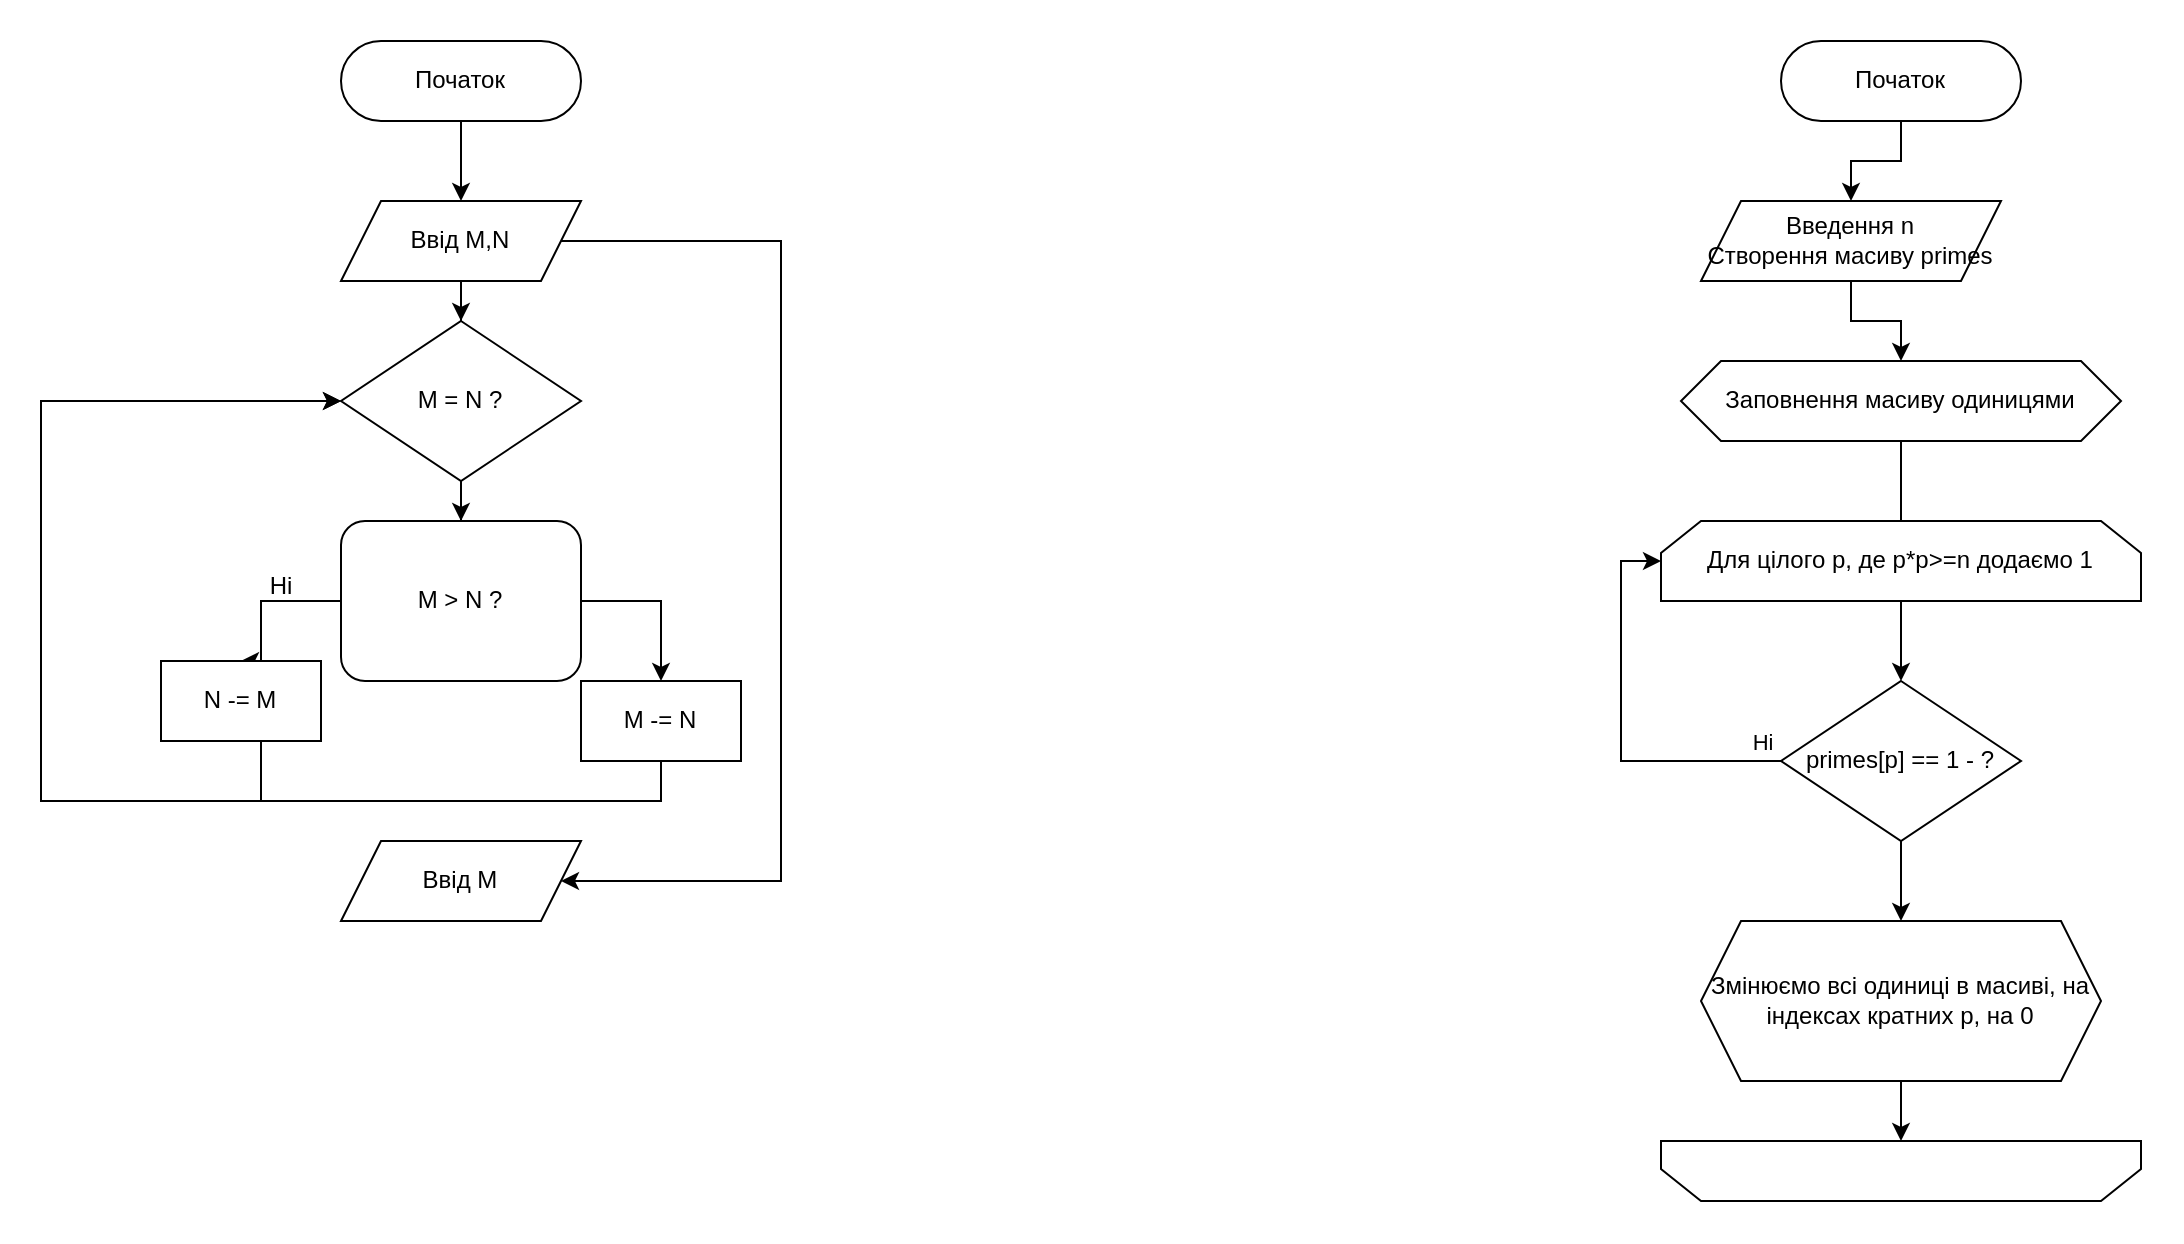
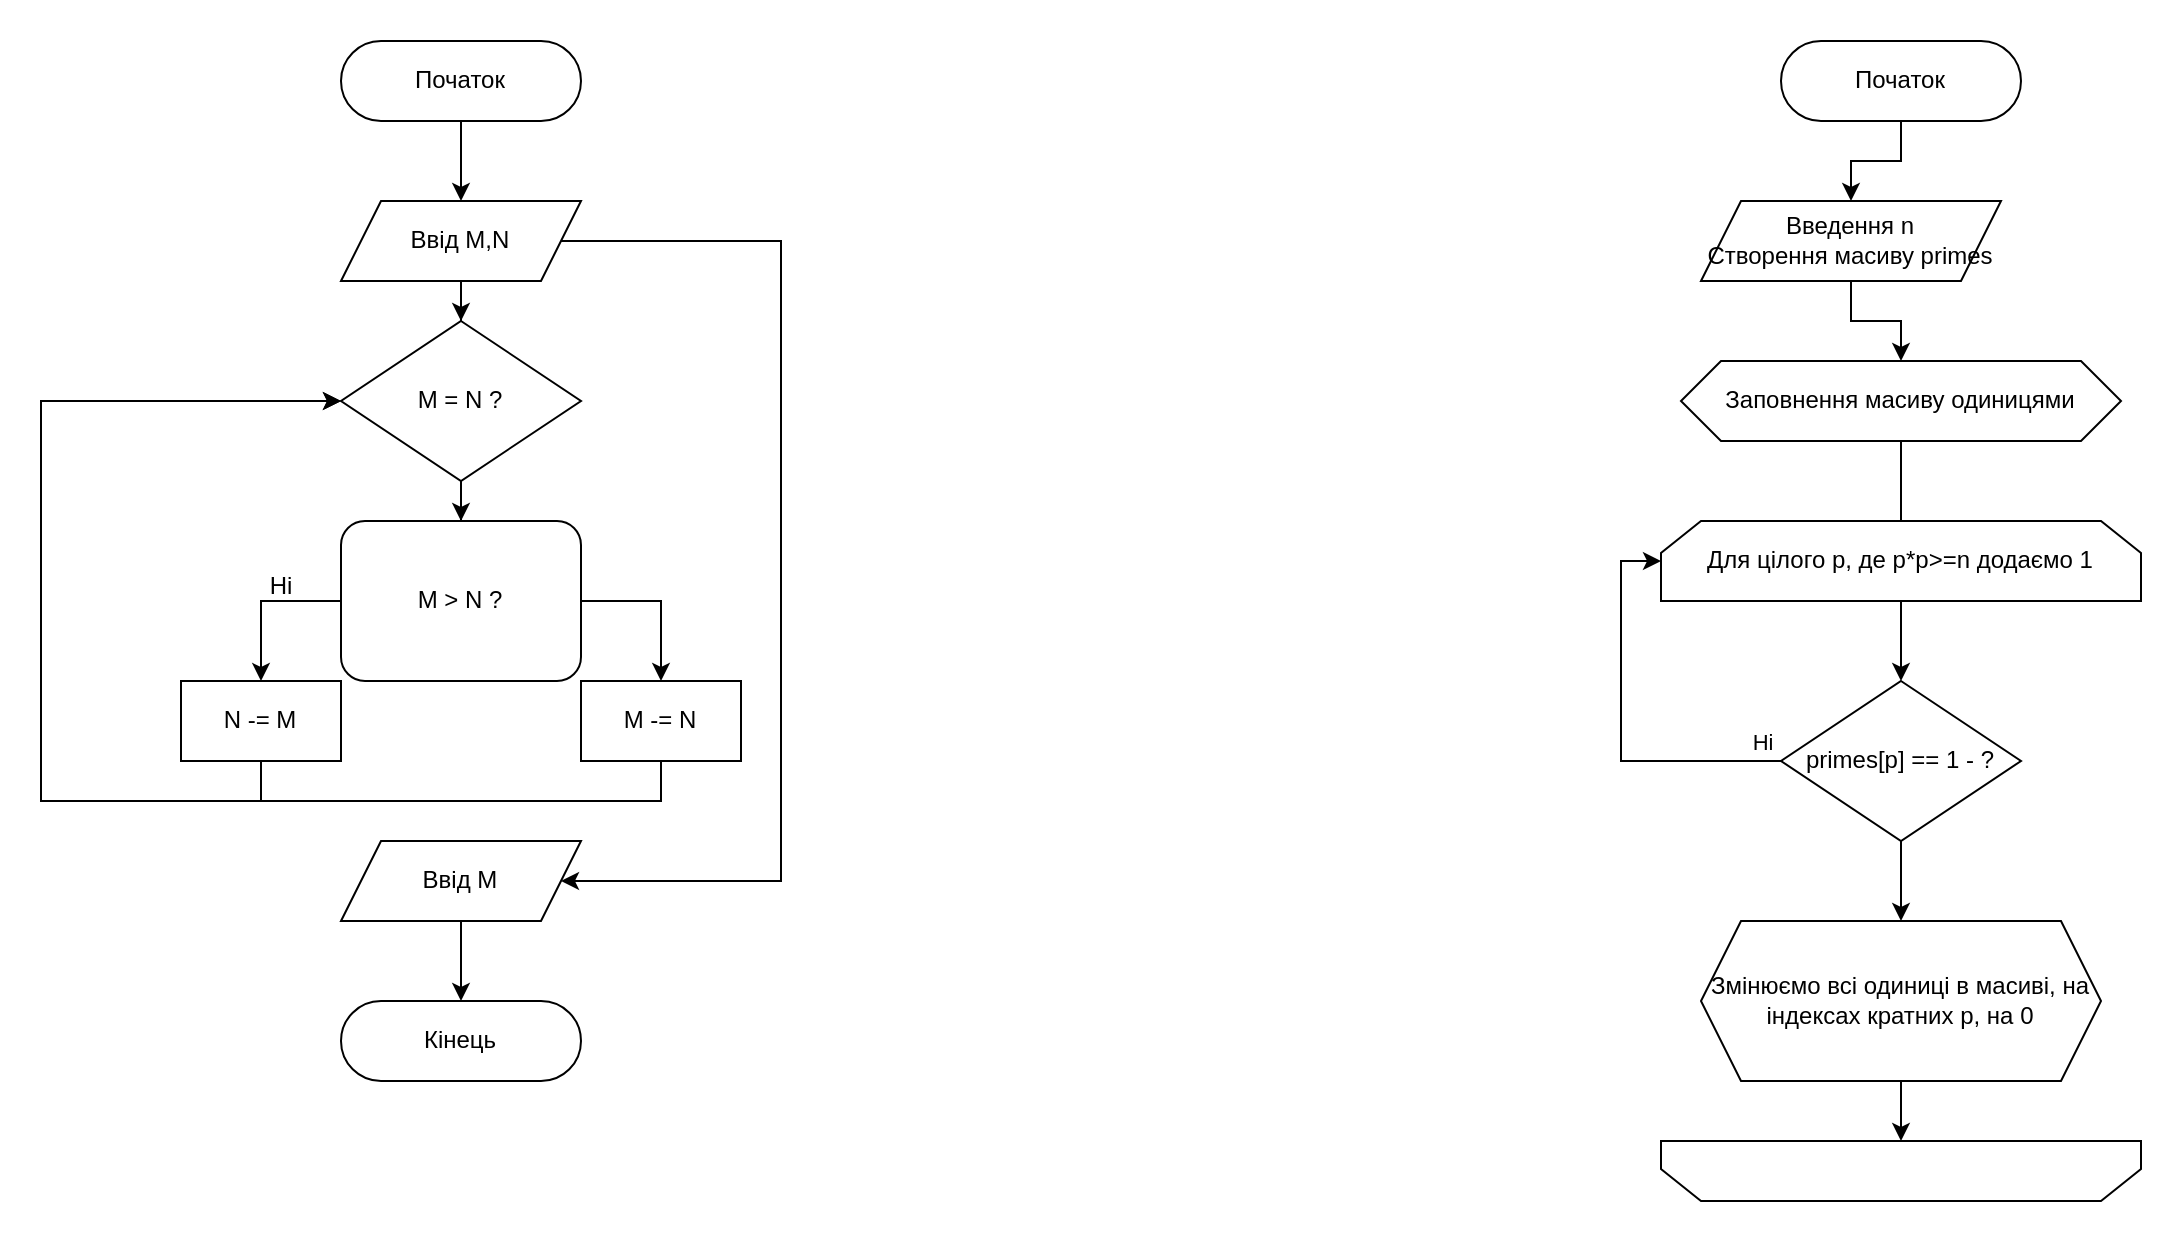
(241, 701) -> (261, 721)
none -> (461, 954)
none -> (461, 1041)
